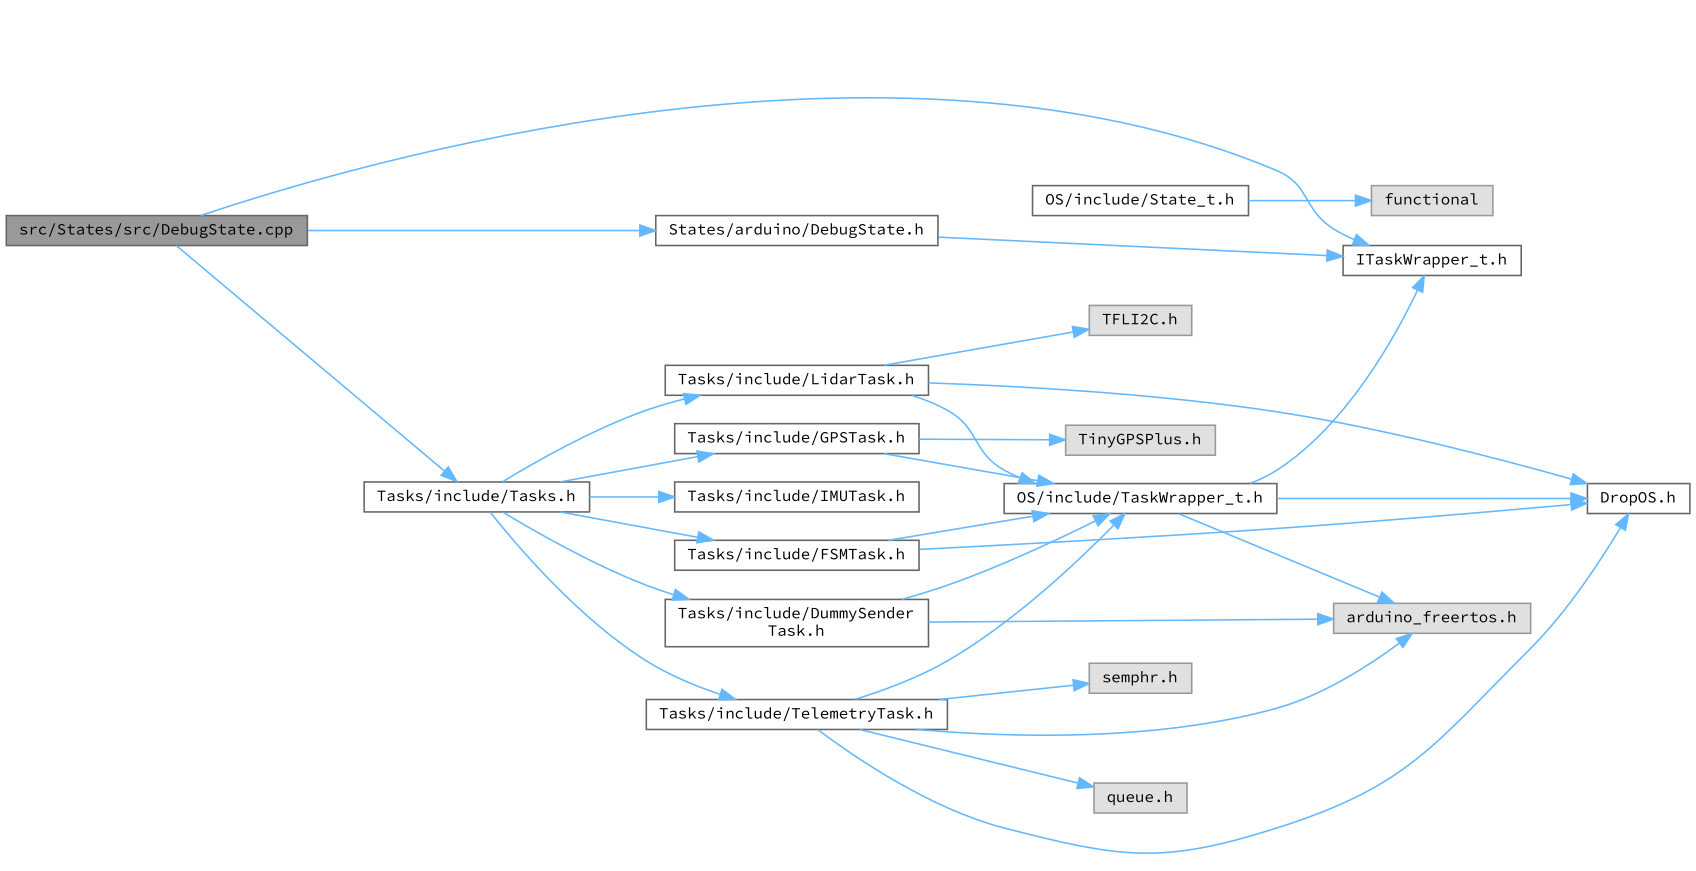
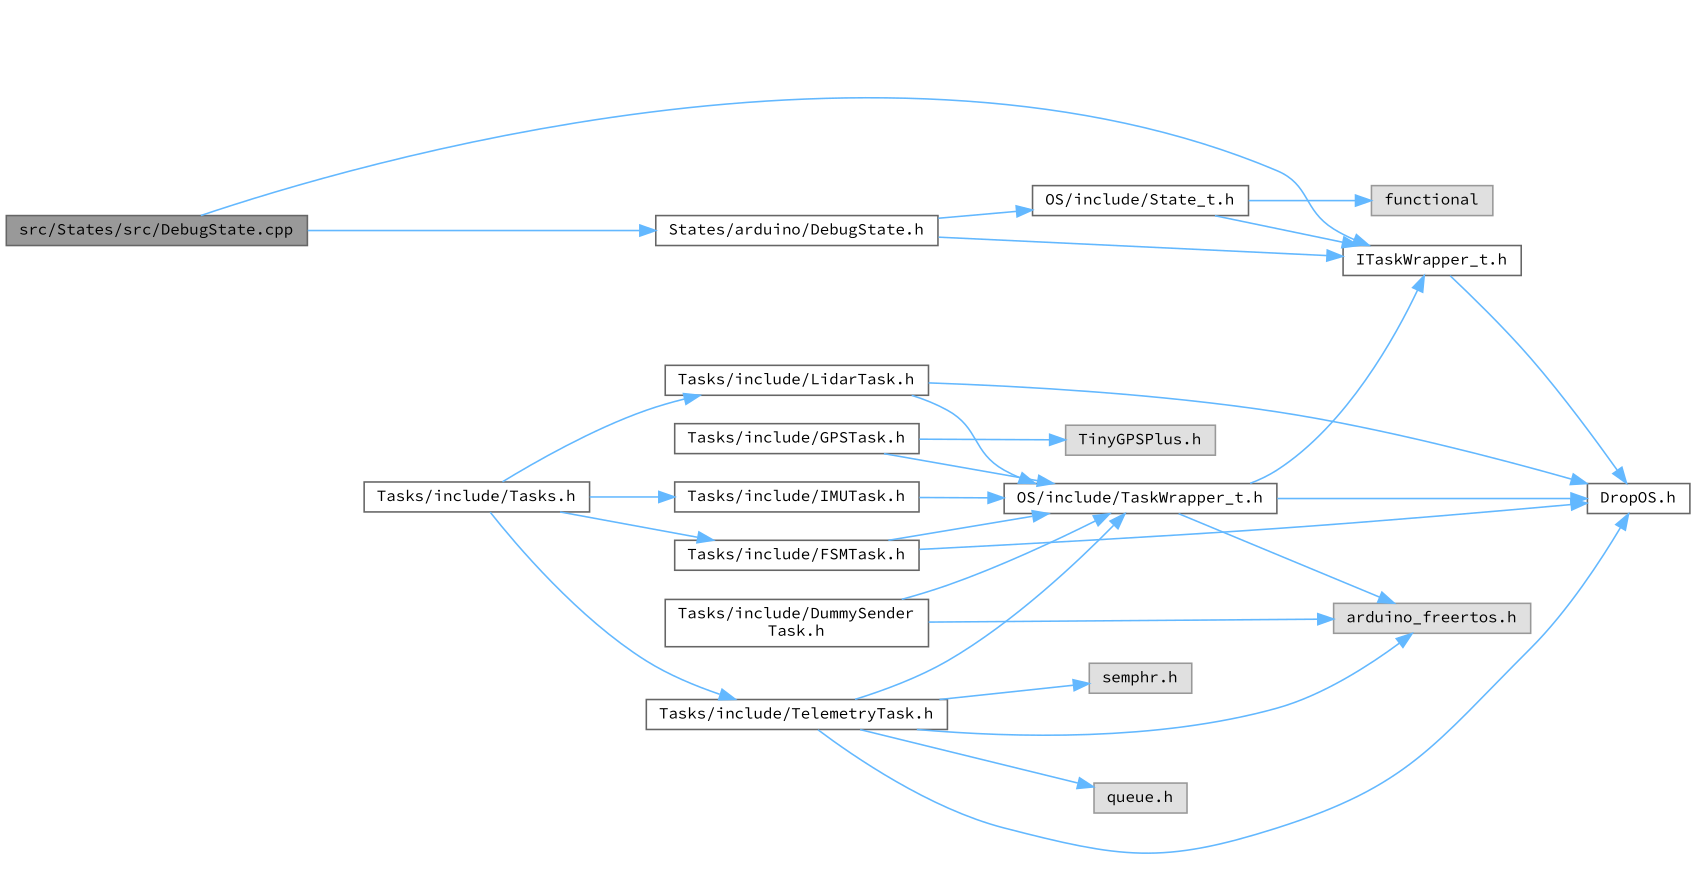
none -> (977, 215)
none -> (1279, 229)
(1141, 320) -> none
(310, 358) -> none
none -> (1539, 368)
(629, 469) -> none
none -> (954, 498)
(586, 558) -> none
